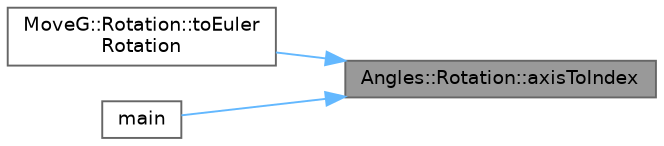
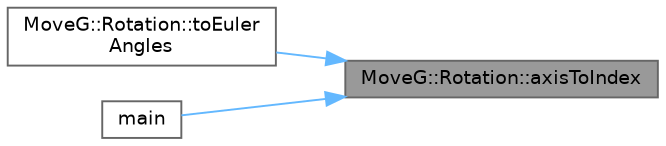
(142, 37) -> (142, 37)
(501, 79) -> (502, 79)
